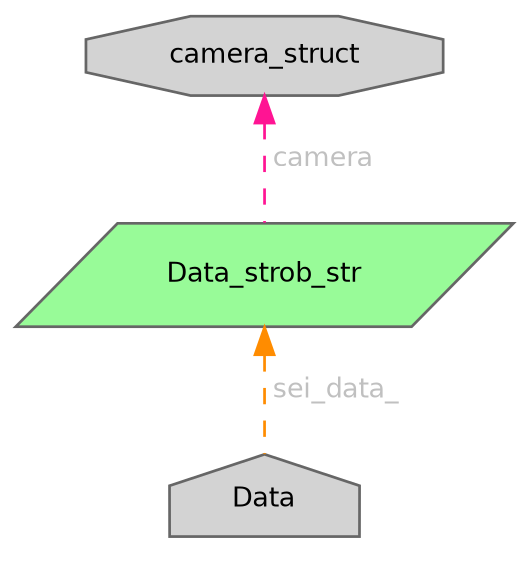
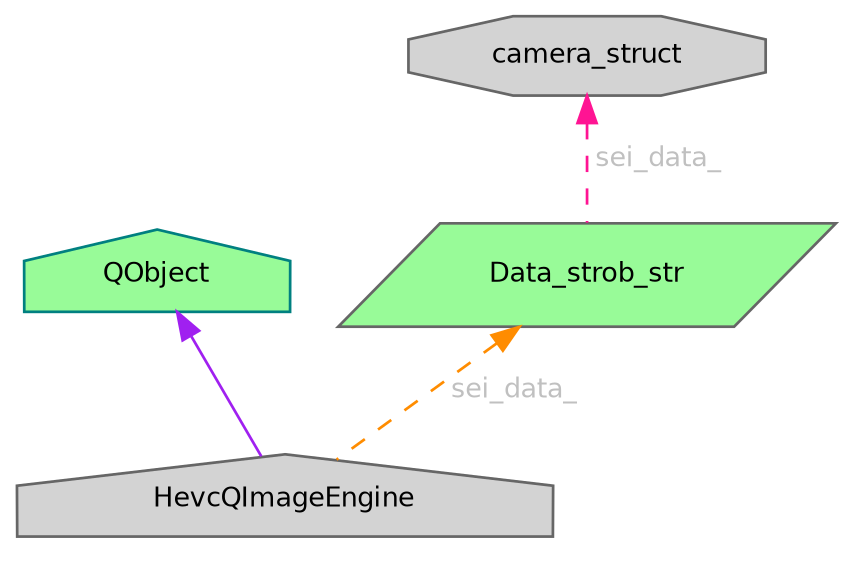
(319, 159) -> (655, 159)
none -> (157, 275)
(265, 500) -> (285, 500)
